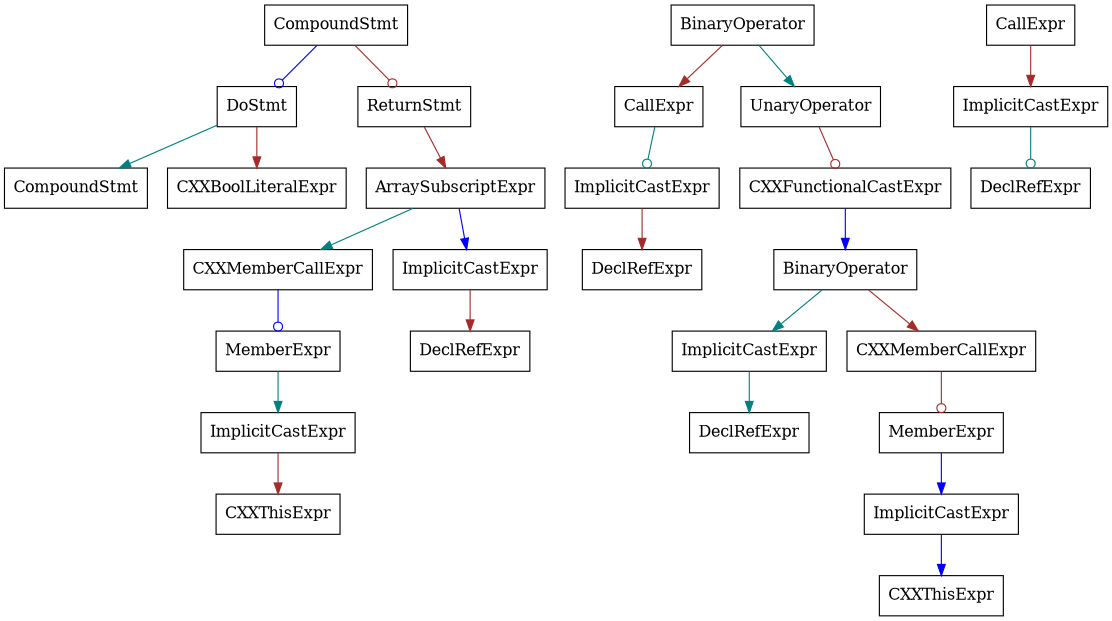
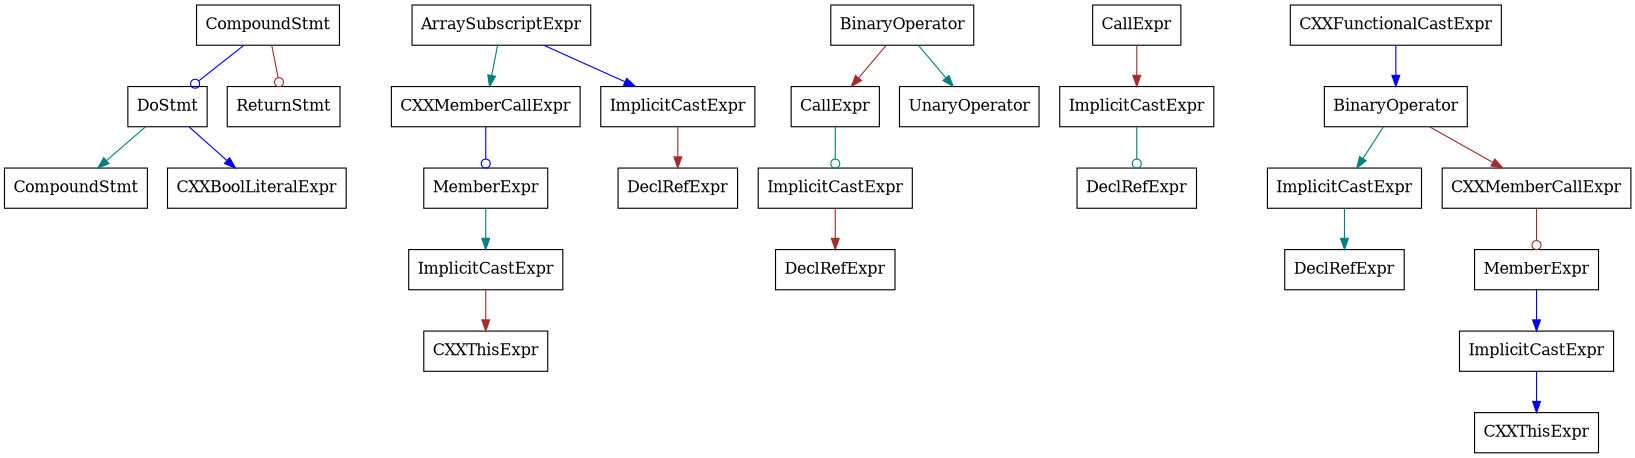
(257, 142) -> (208, 144)
(432, 143) -> none
(826, 143) -> none
